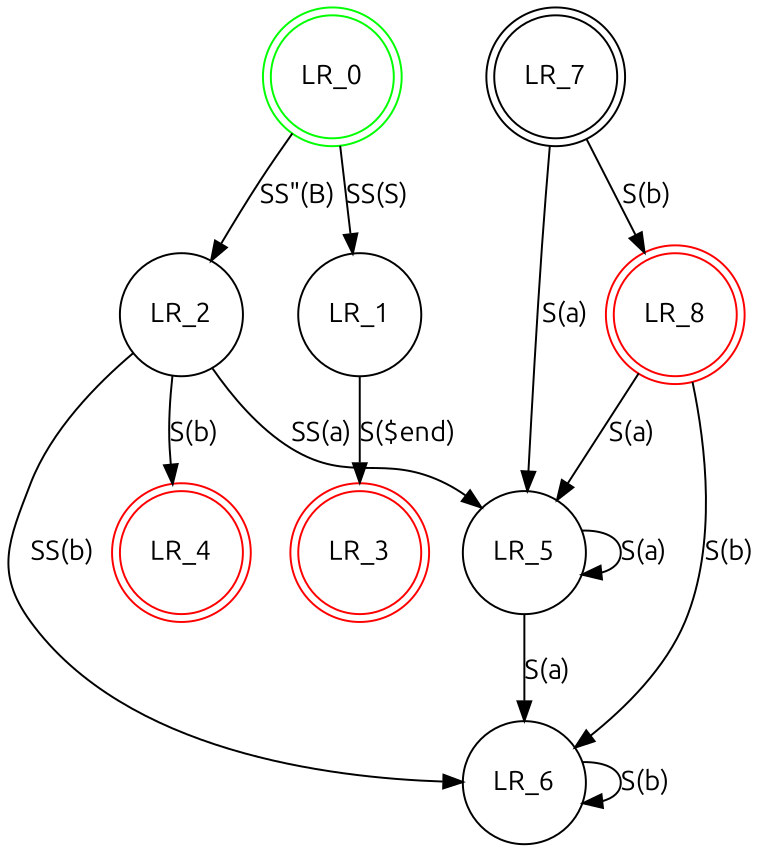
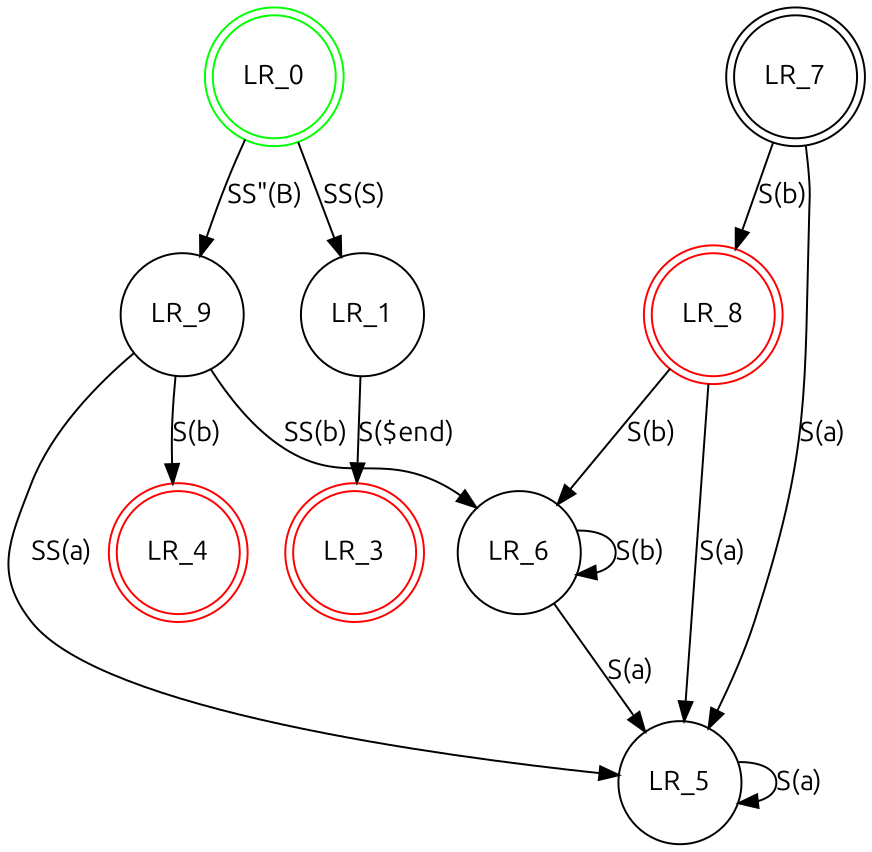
(181, 315) -> (182, 315)
(524, 657) -> (594, 659)
